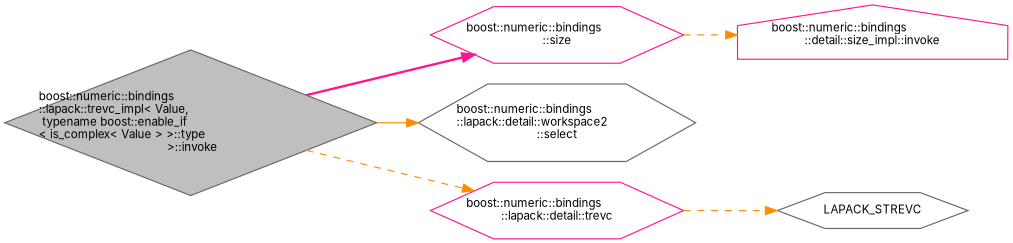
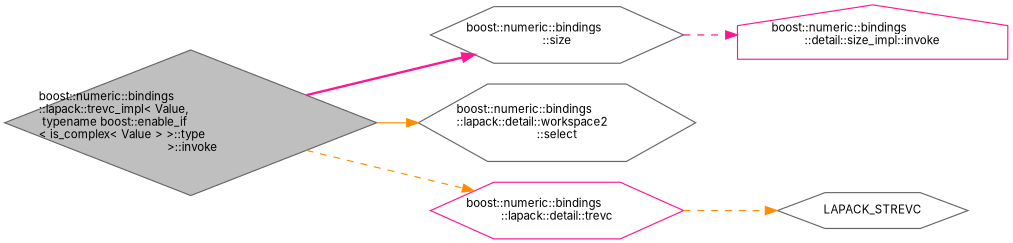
(557, 35) -> (557, 35)
(704, 35) -> (704, 35)
